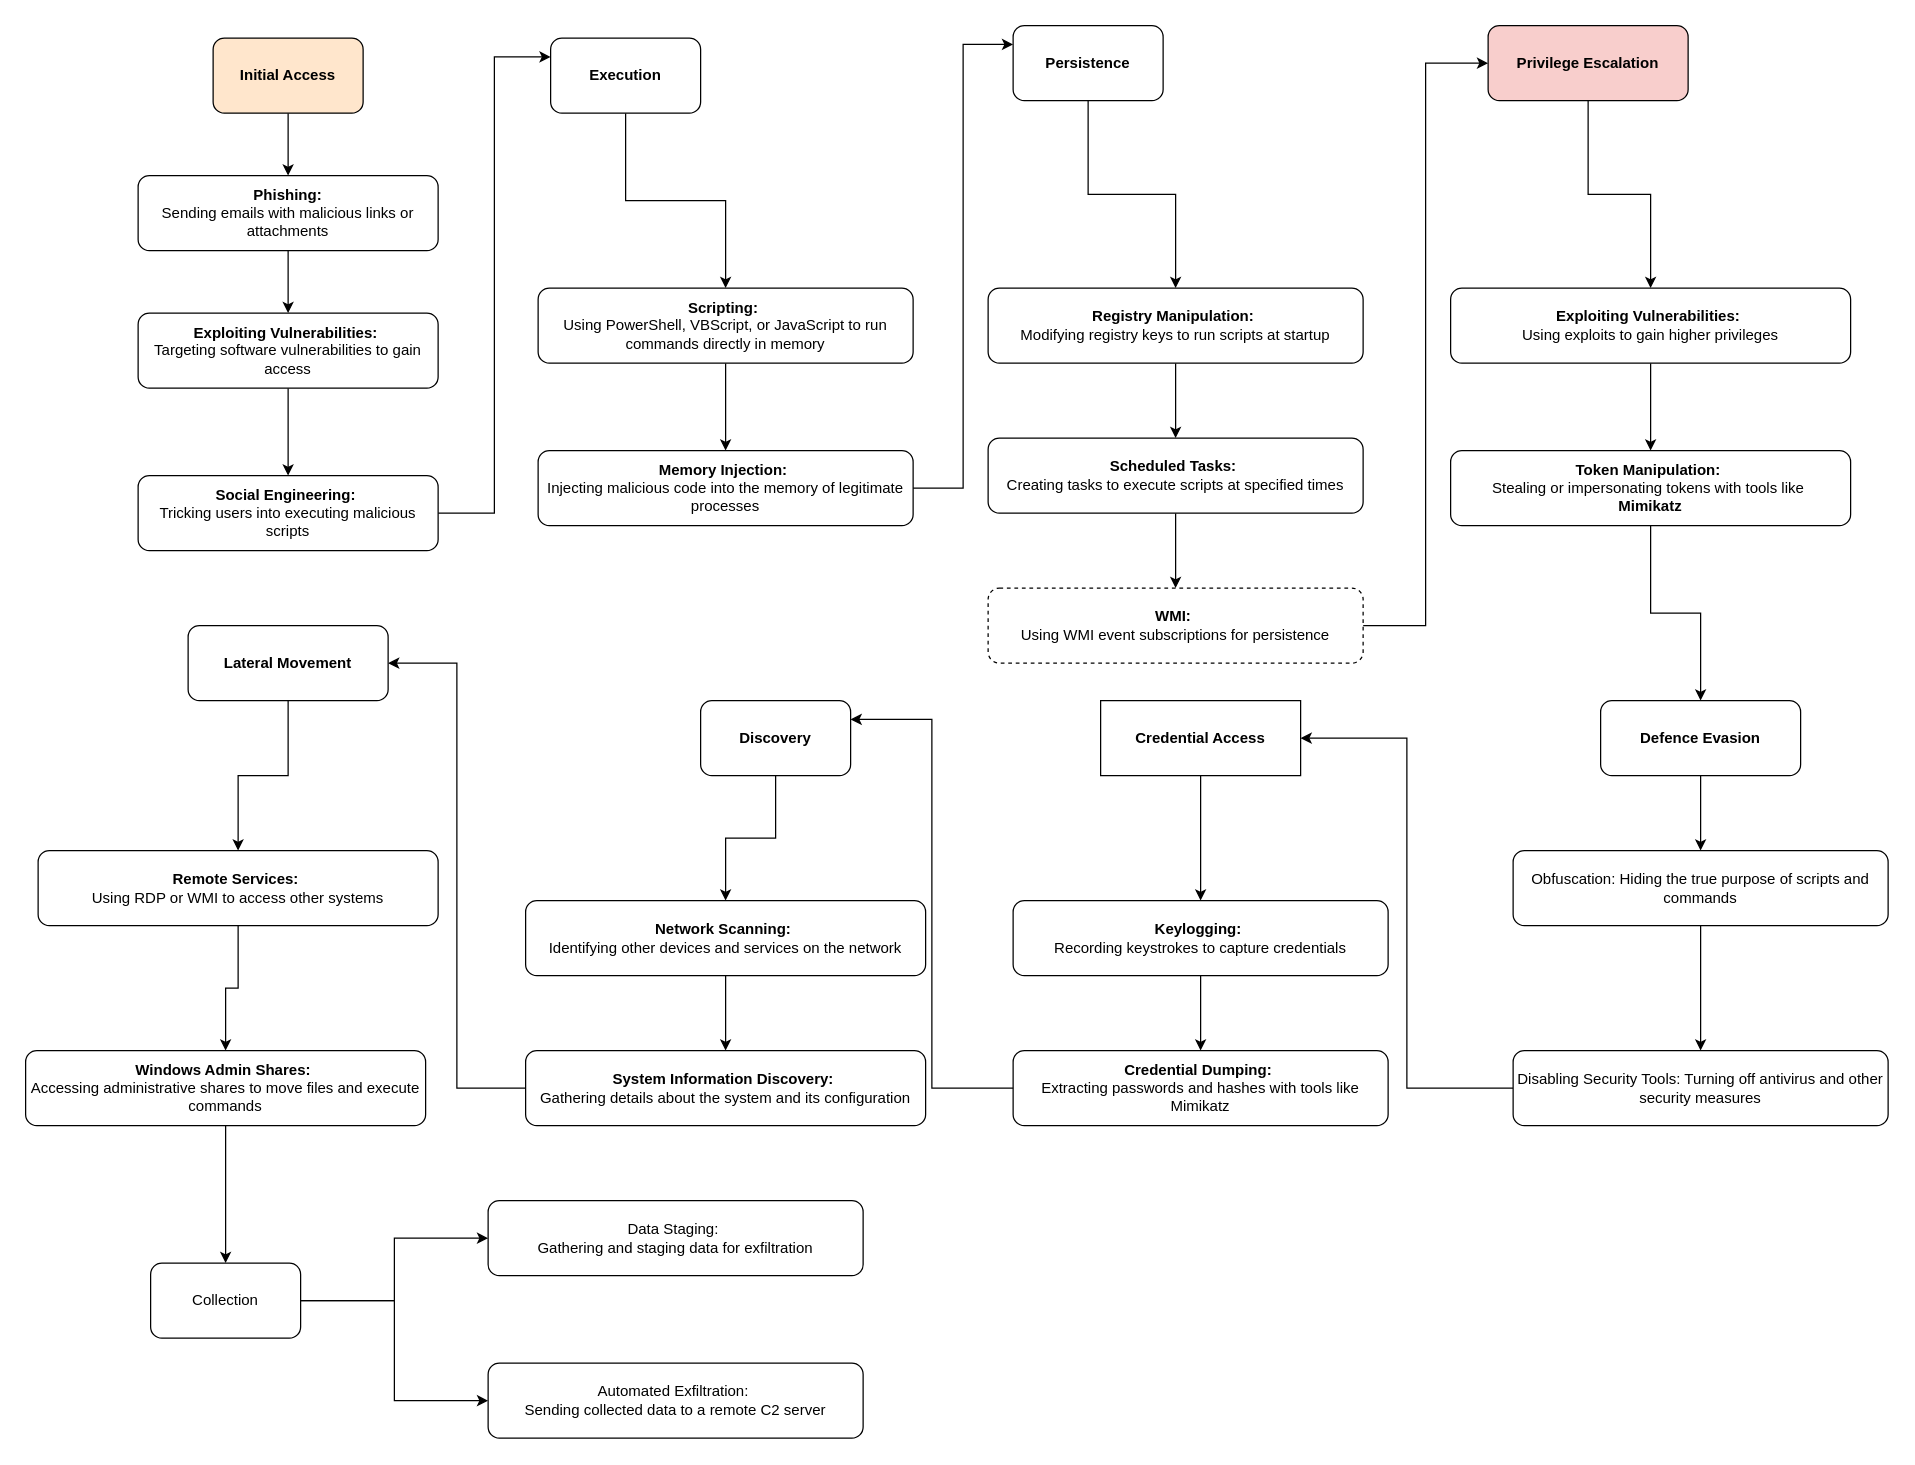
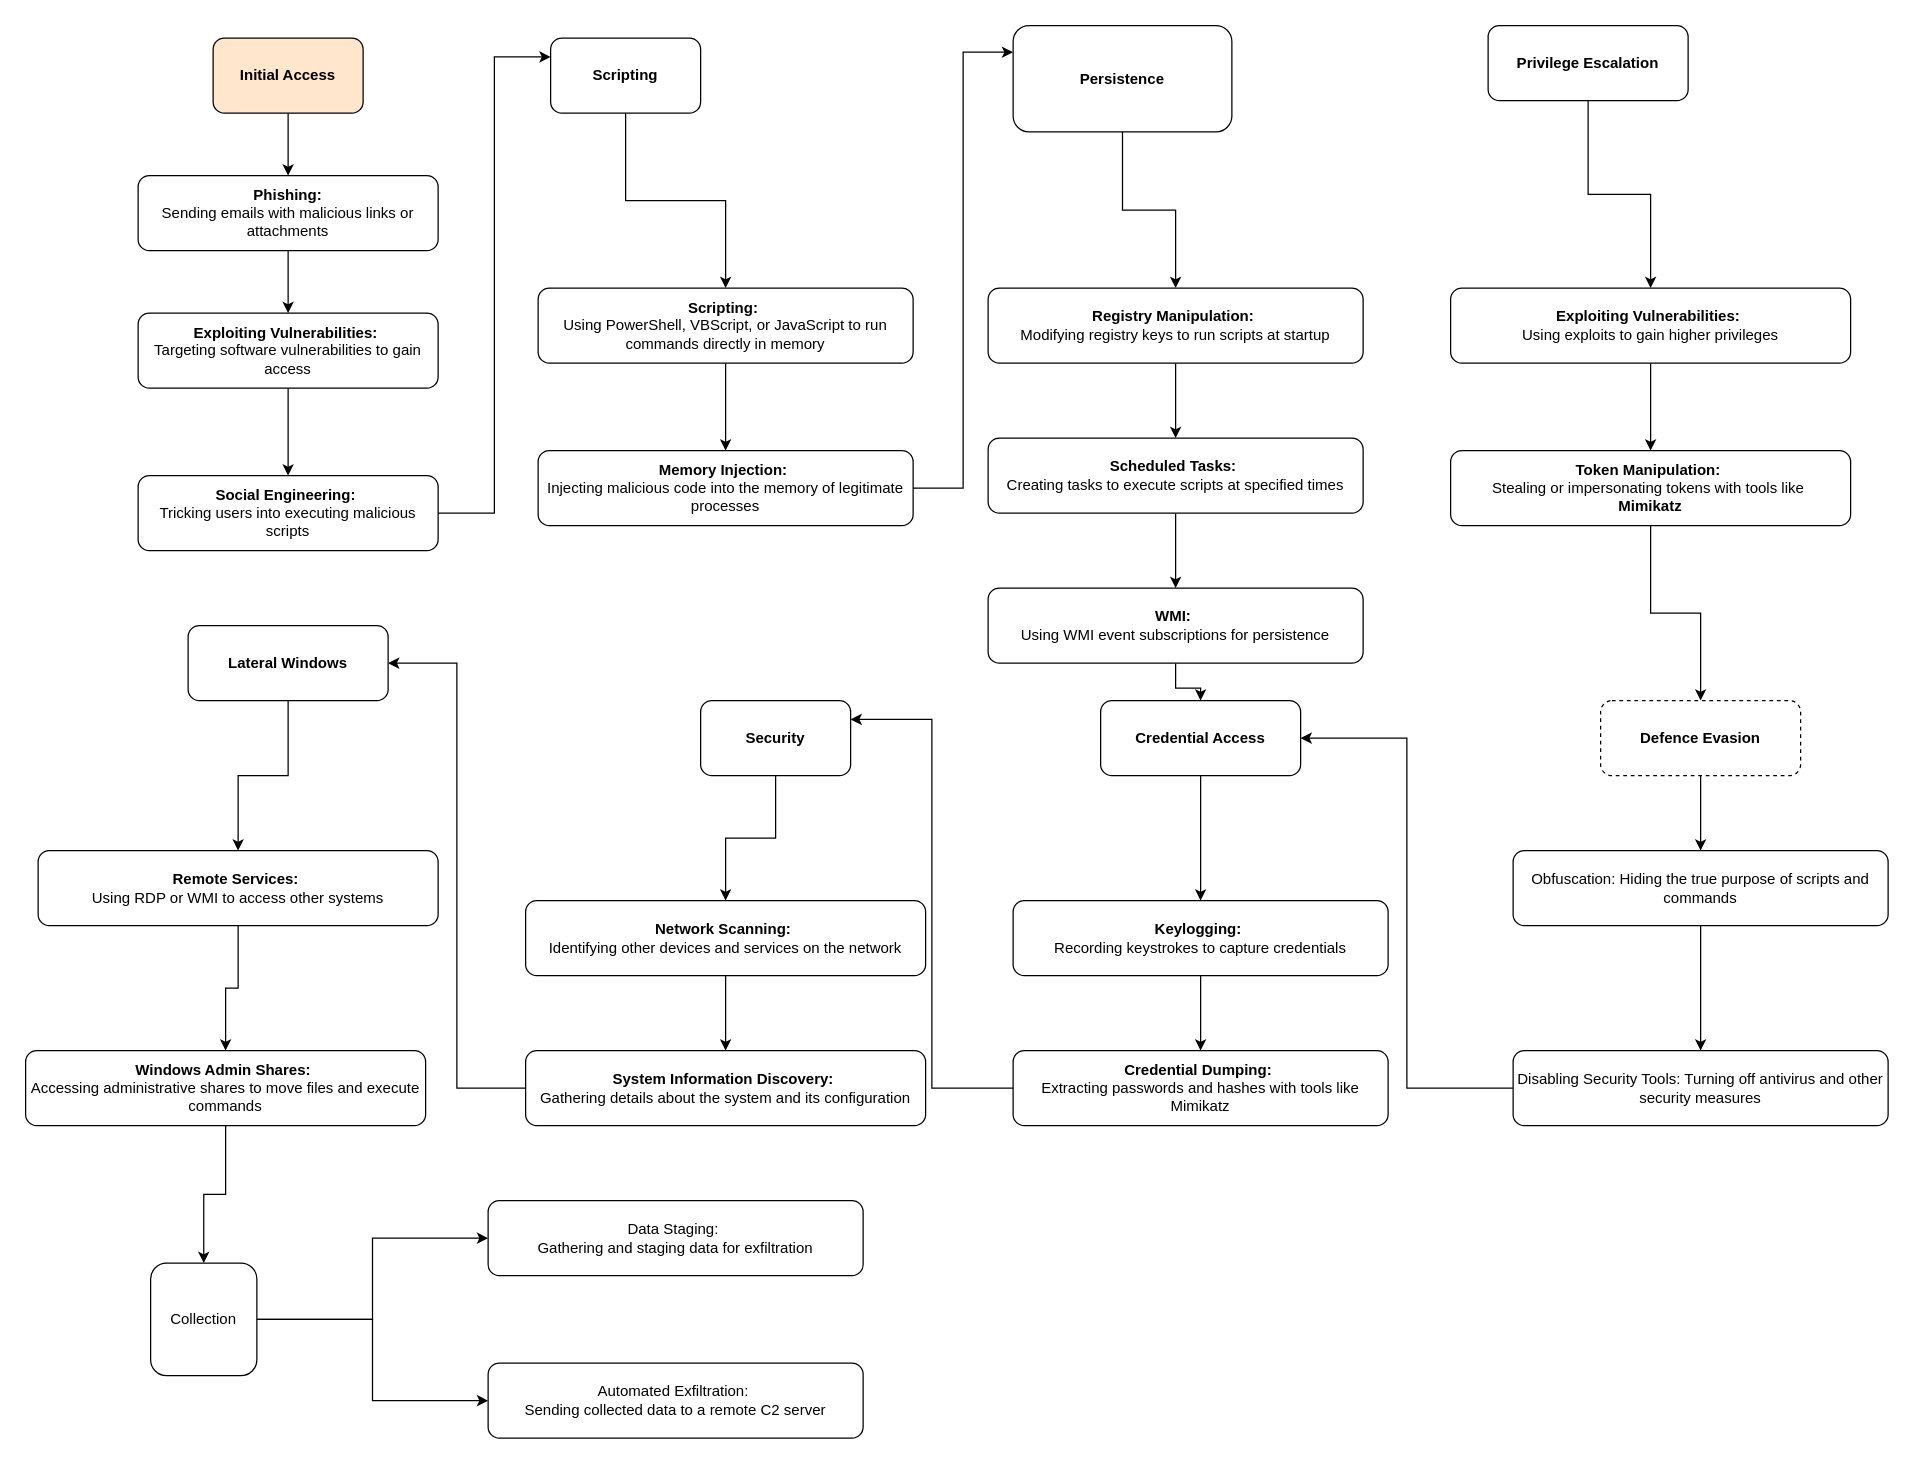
(1088, 63) -> (1123, 79)
(1588, 63) -> (1588, 63)
(626, 76) -> (626, 76)
(1426, 348) -> (1178, 688)
(1176, 626) -> (1176, 626)
(288, 663) -> (288, 663)
(776, 738) -> (776, 738)
(1201, 738) -> (1201, 738)
(1701, 738) -> (1701, 738)
(226, 1301) -> (204, 1319)
